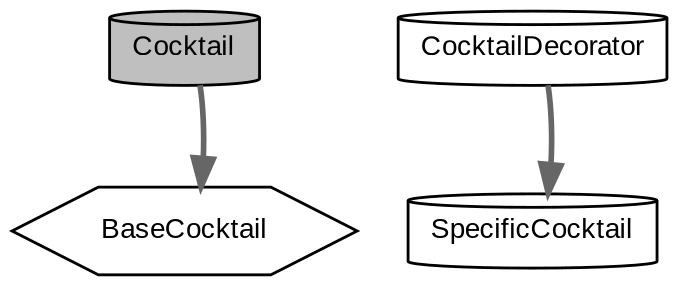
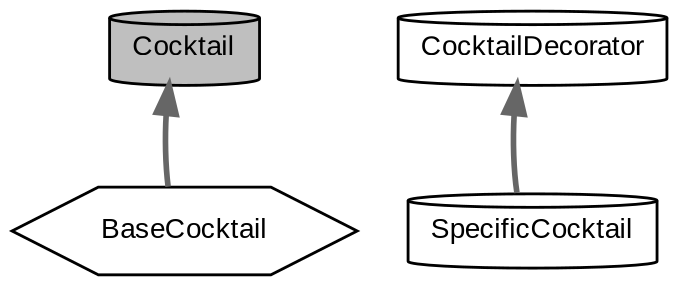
(203, 121) -> (166, 150)
(551, 125) -> (514, 154)
